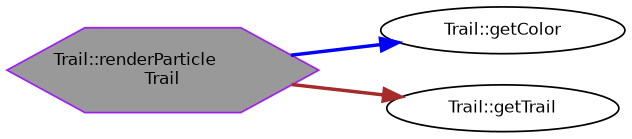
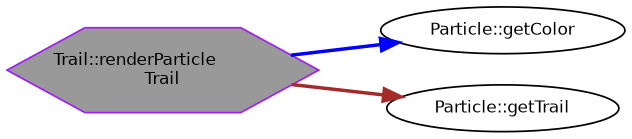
(503, 30) -> (503, 30)
(503, 108) -> (503, 108)
